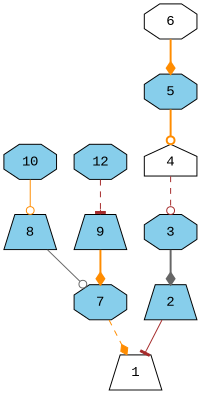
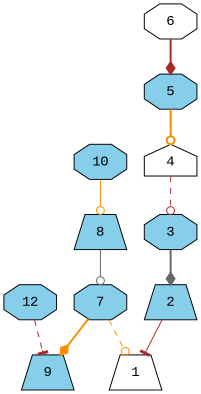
(171, 51) -> (171, 51)
(100, 261) -> (78, 332)
(115, 332) -> (116, 334)
